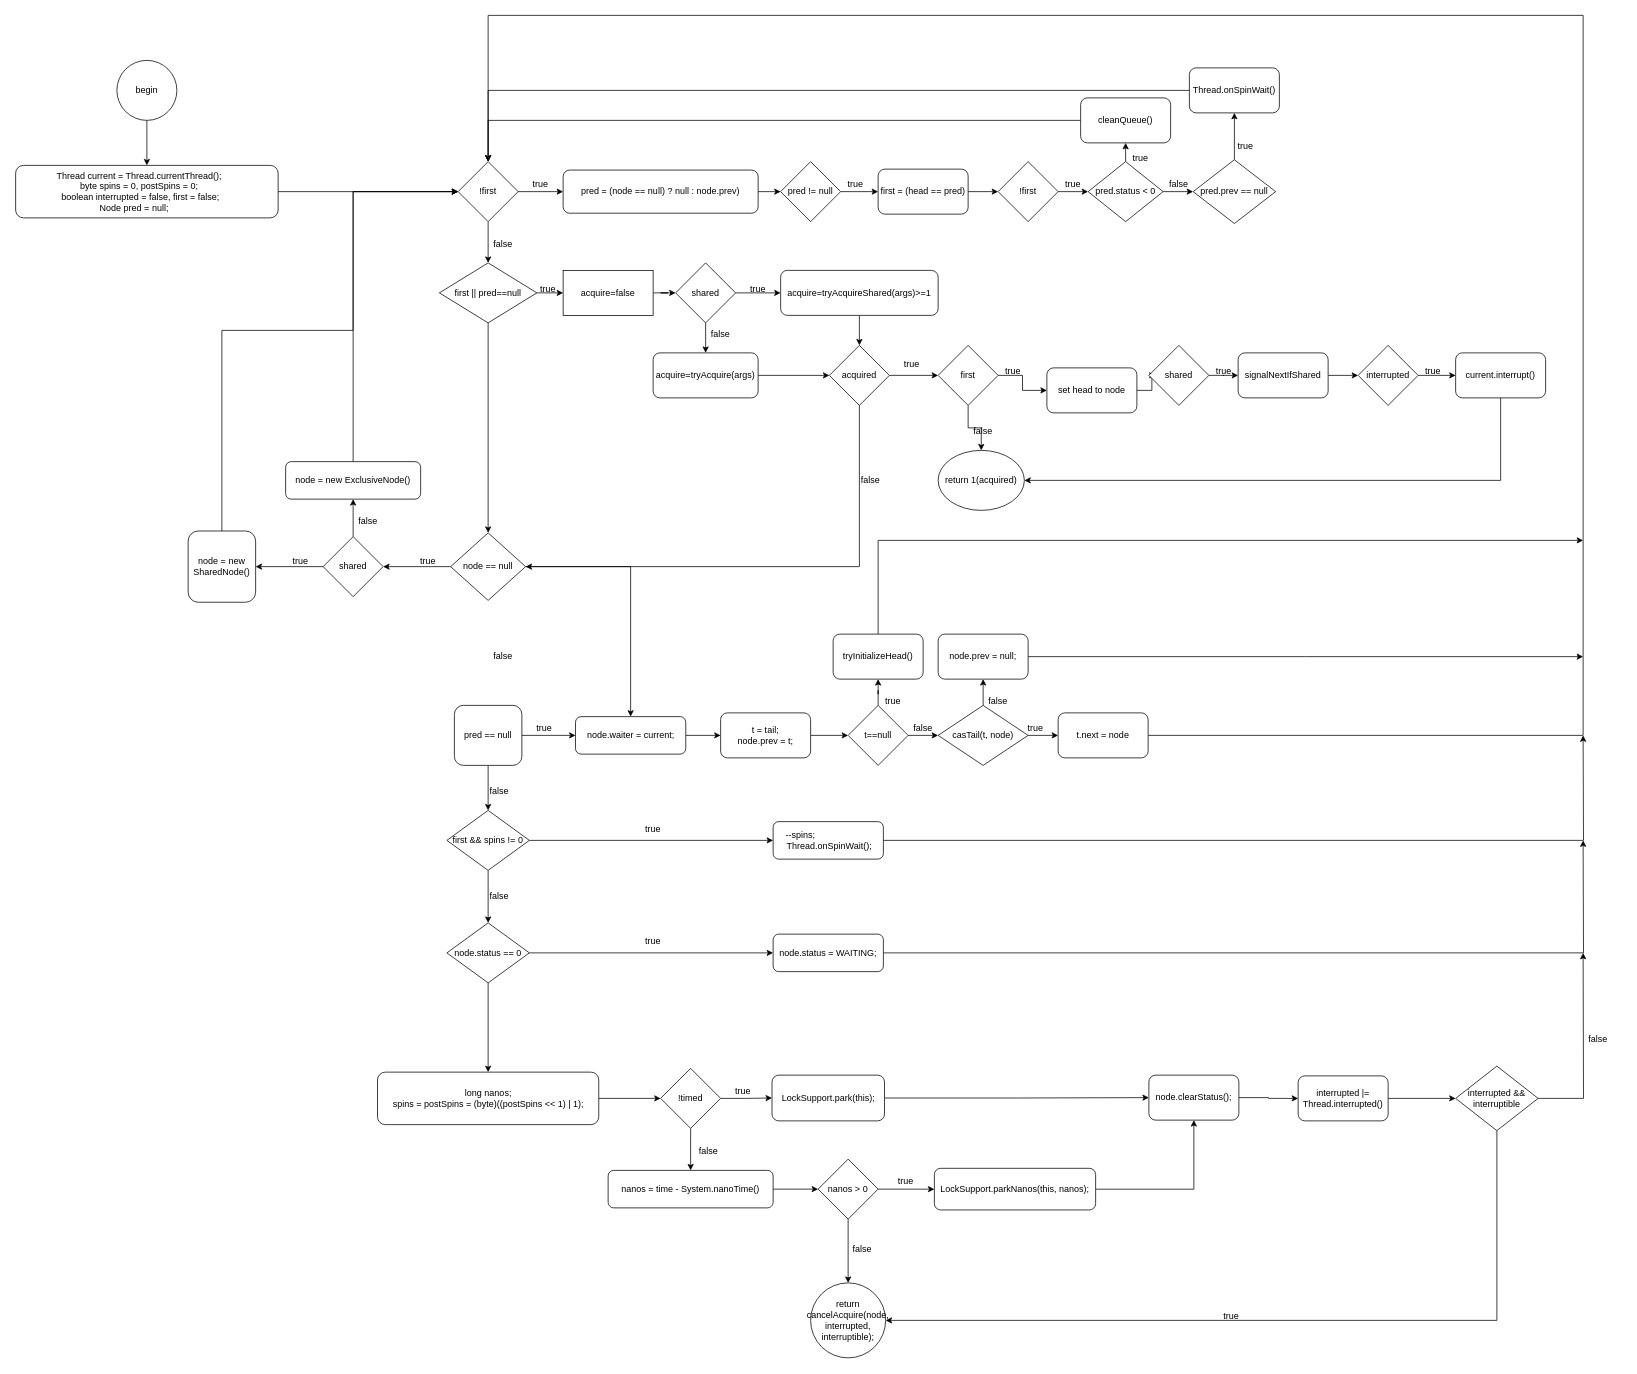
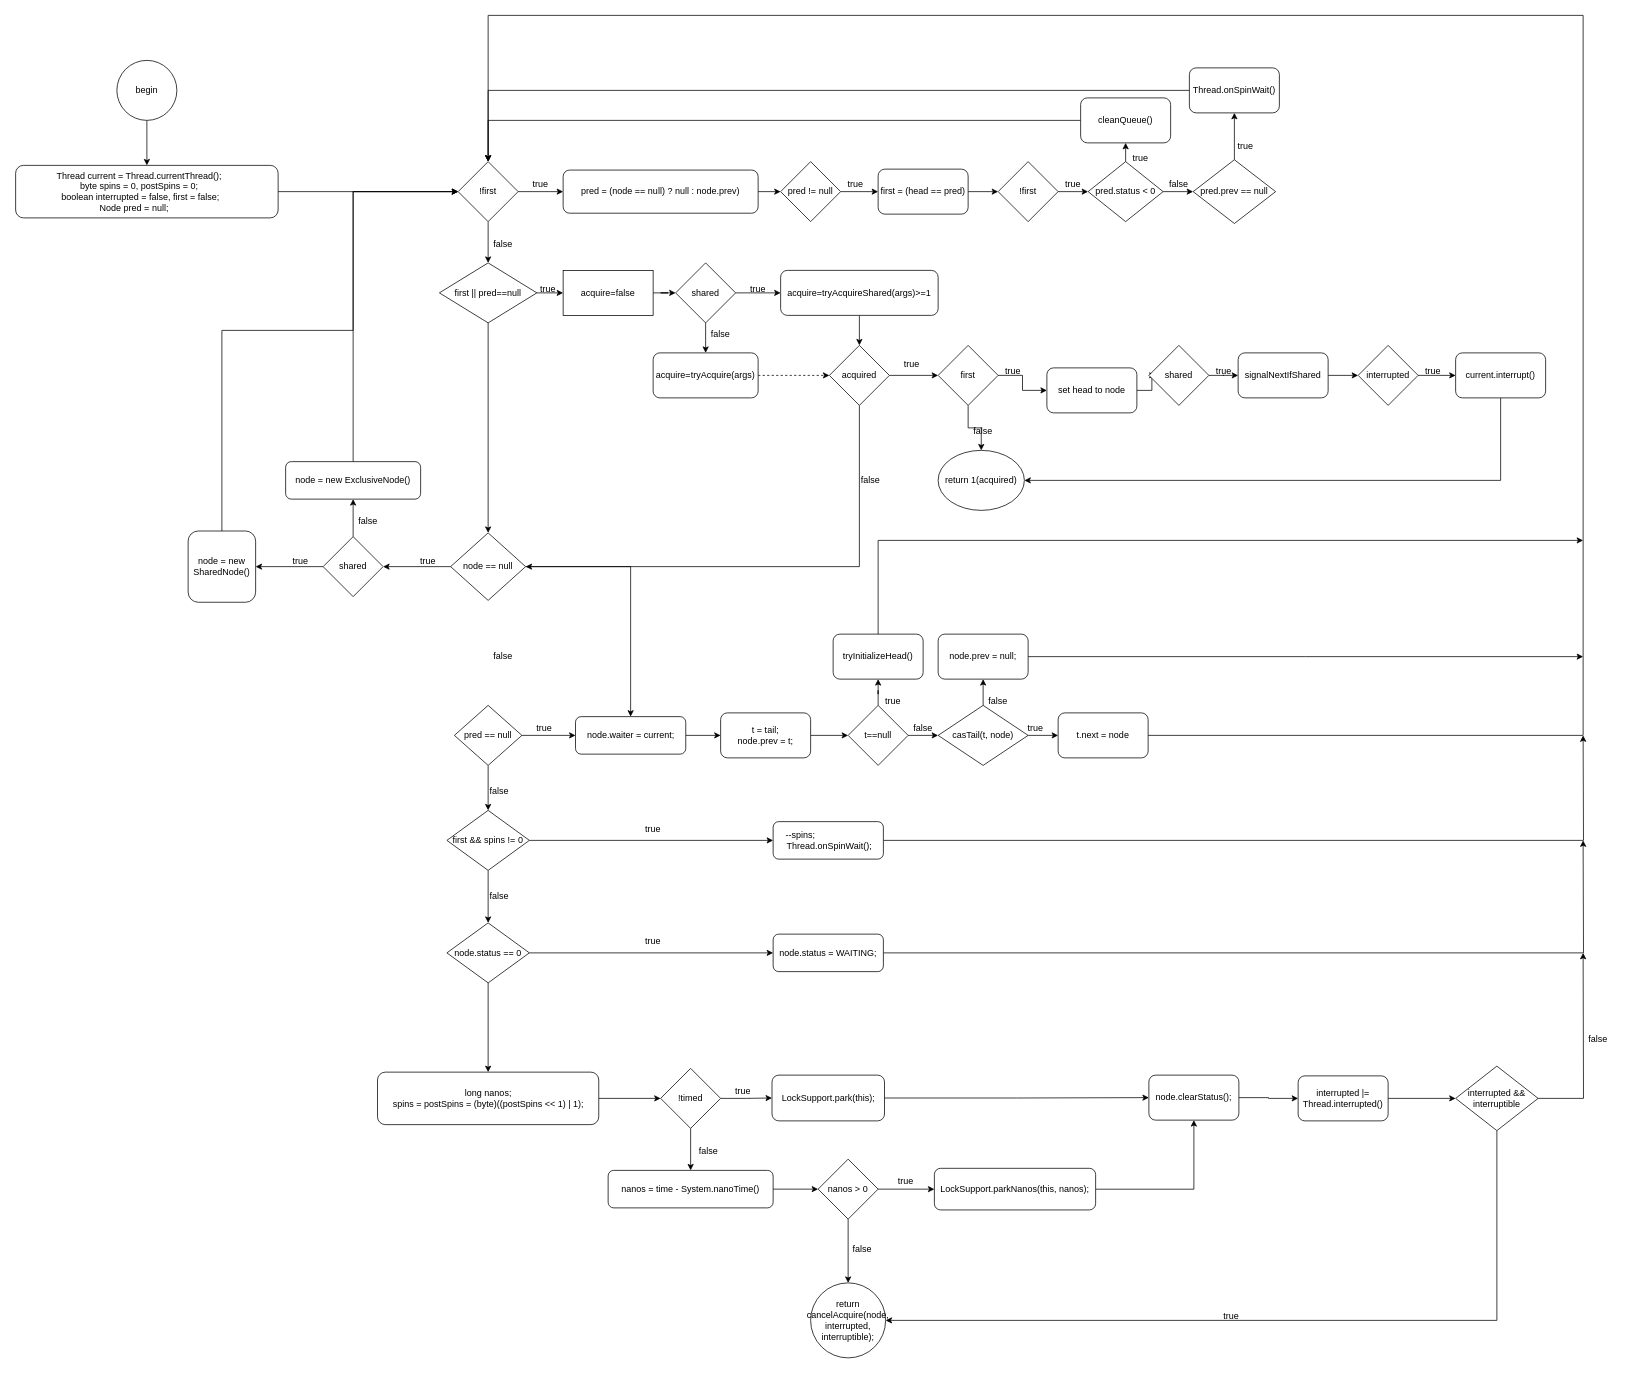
(791, 375) -> (791, 375)
(488, 735) -> (488, 735)
